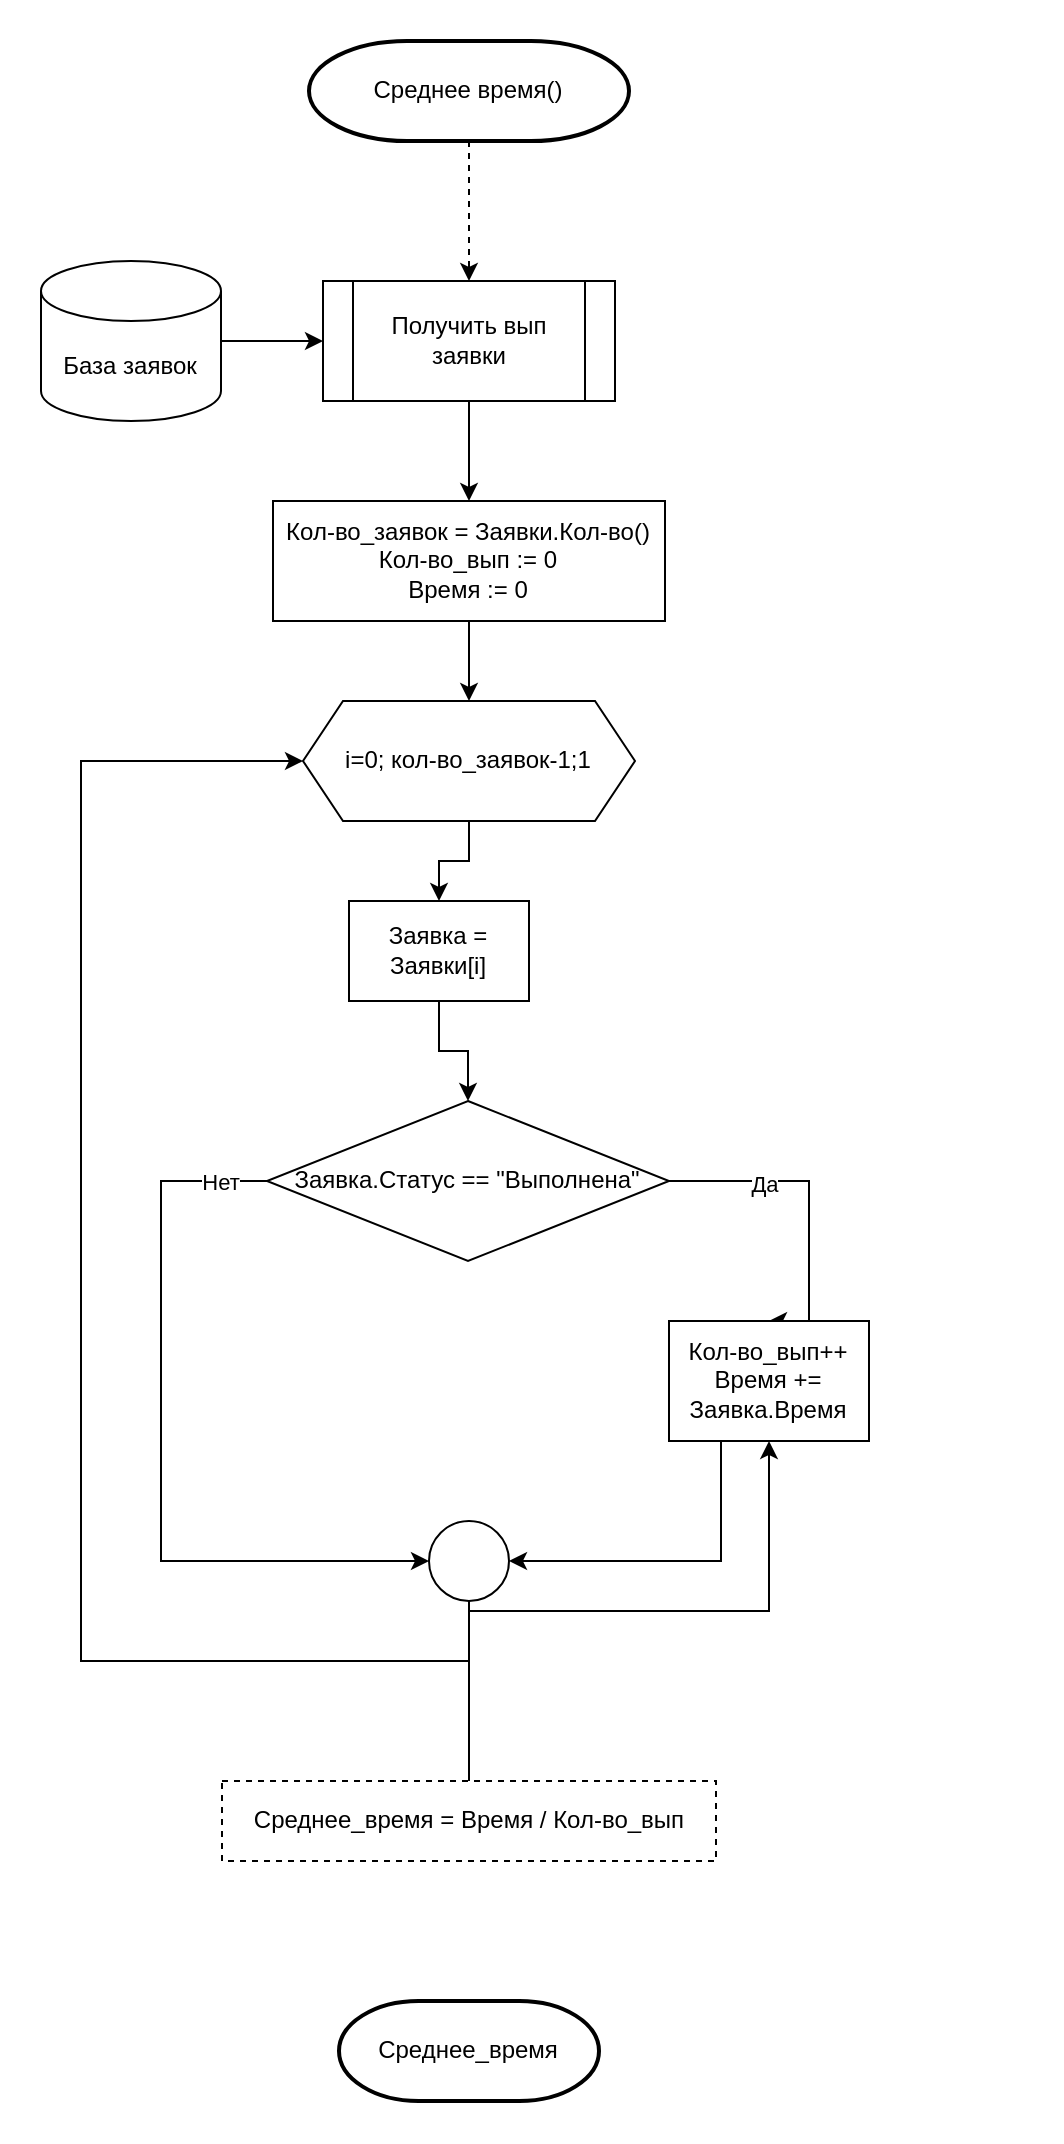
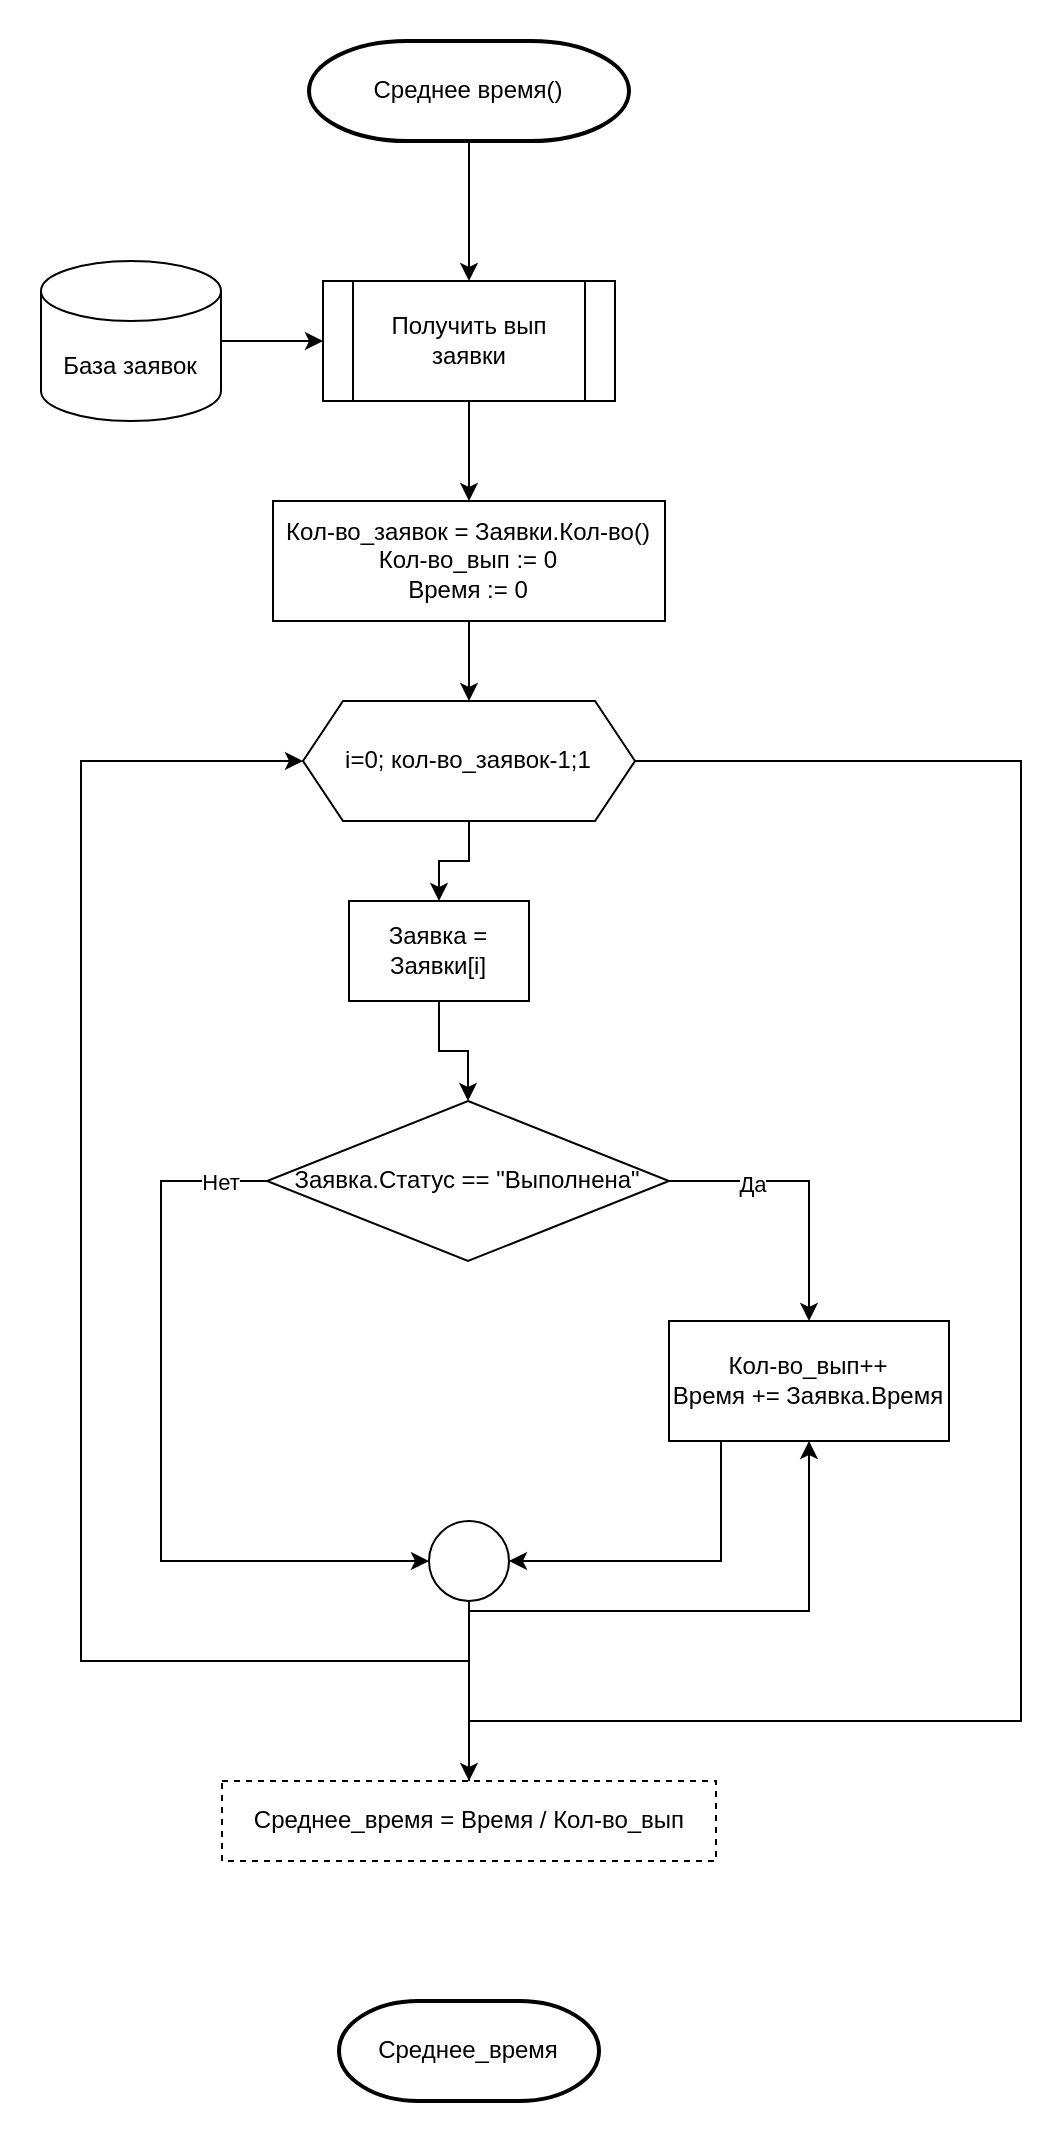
(469, 202) -> (469, 202)
none -> (1021, 1322)
(769, 1381) -> (809, 1381)
